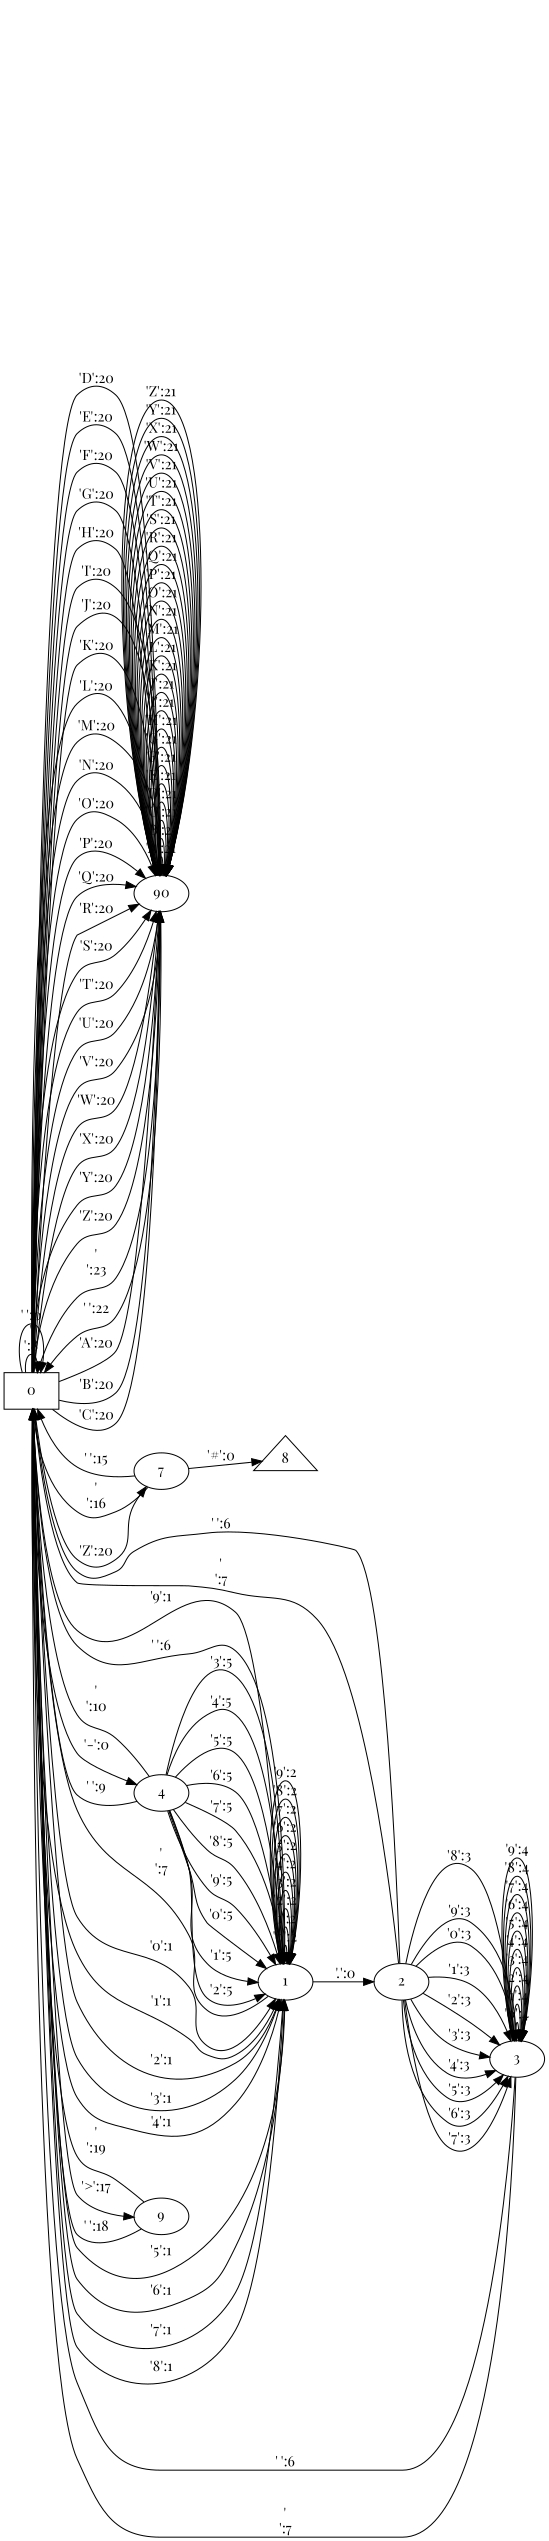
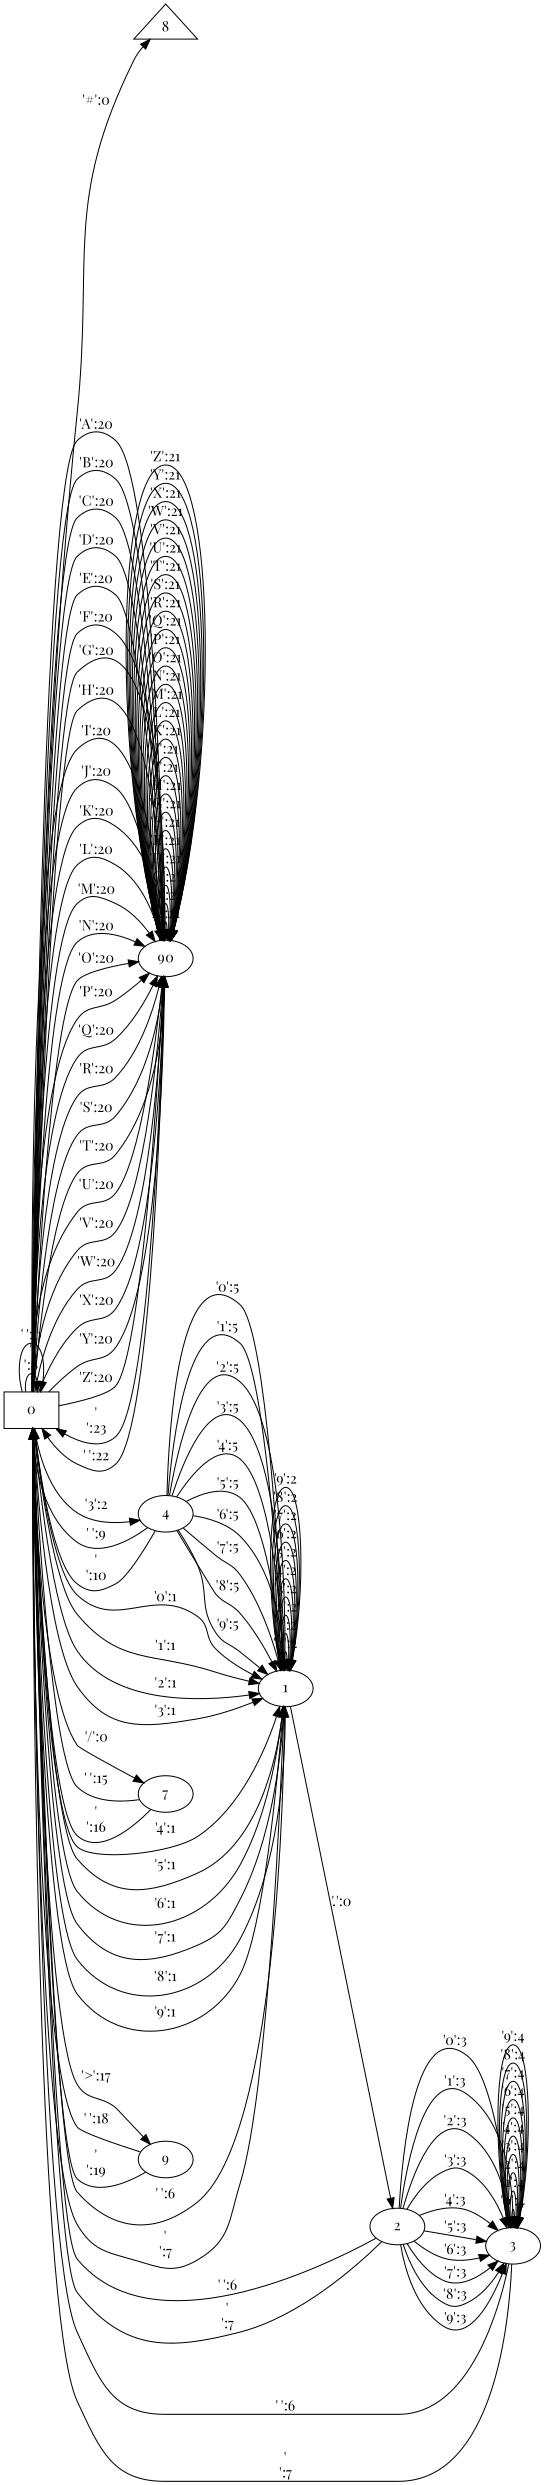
(220, 1465) -> (77, 409)
(96, 1552) -> (96, 1738)
(96, 1746) -> (96, 1505)
